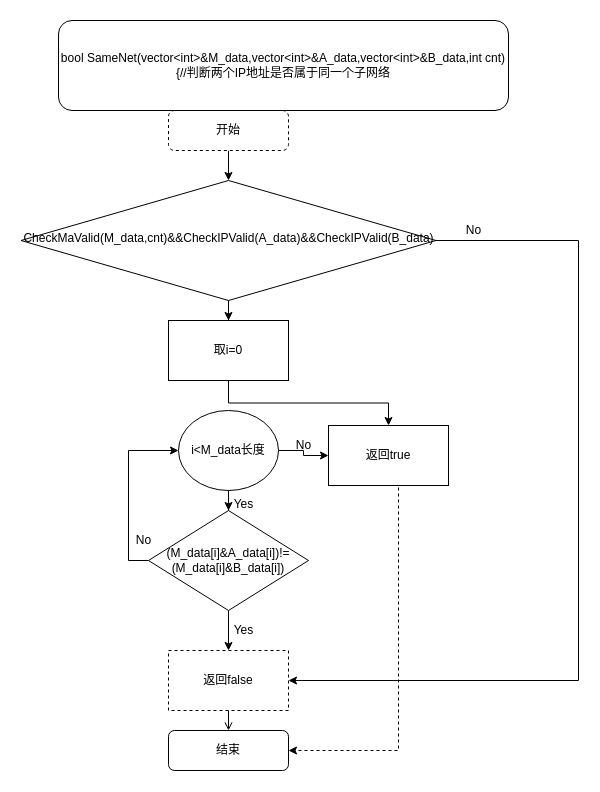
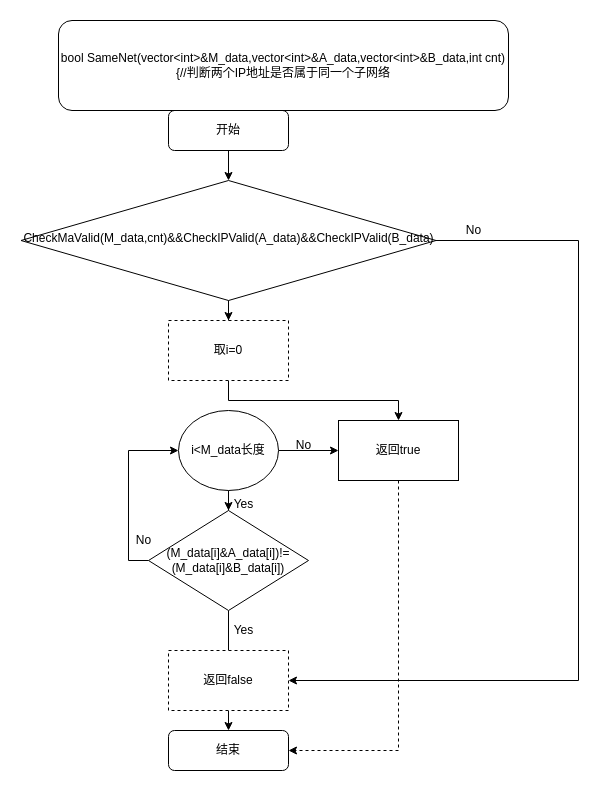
(229, 131) -> (229, 131)
(229, 351) -> (229, 351)
(389, 456) -> (399, 451)
(229, 642) -> (229, 645)
(229, 724) -> (229, 722)
